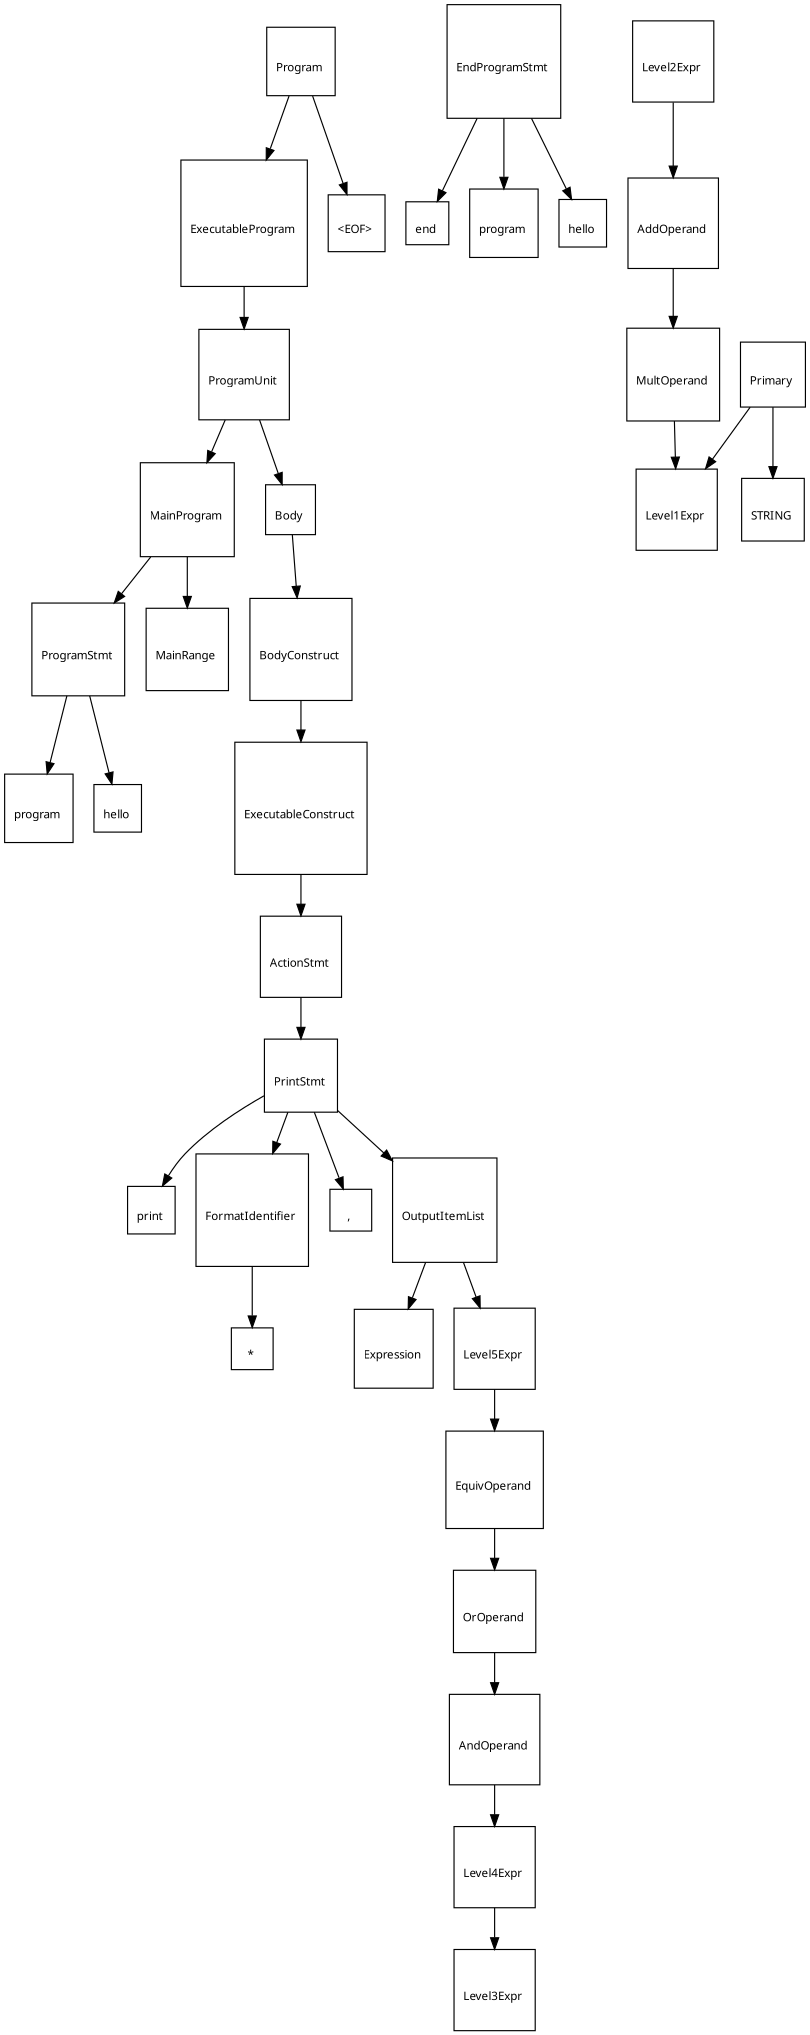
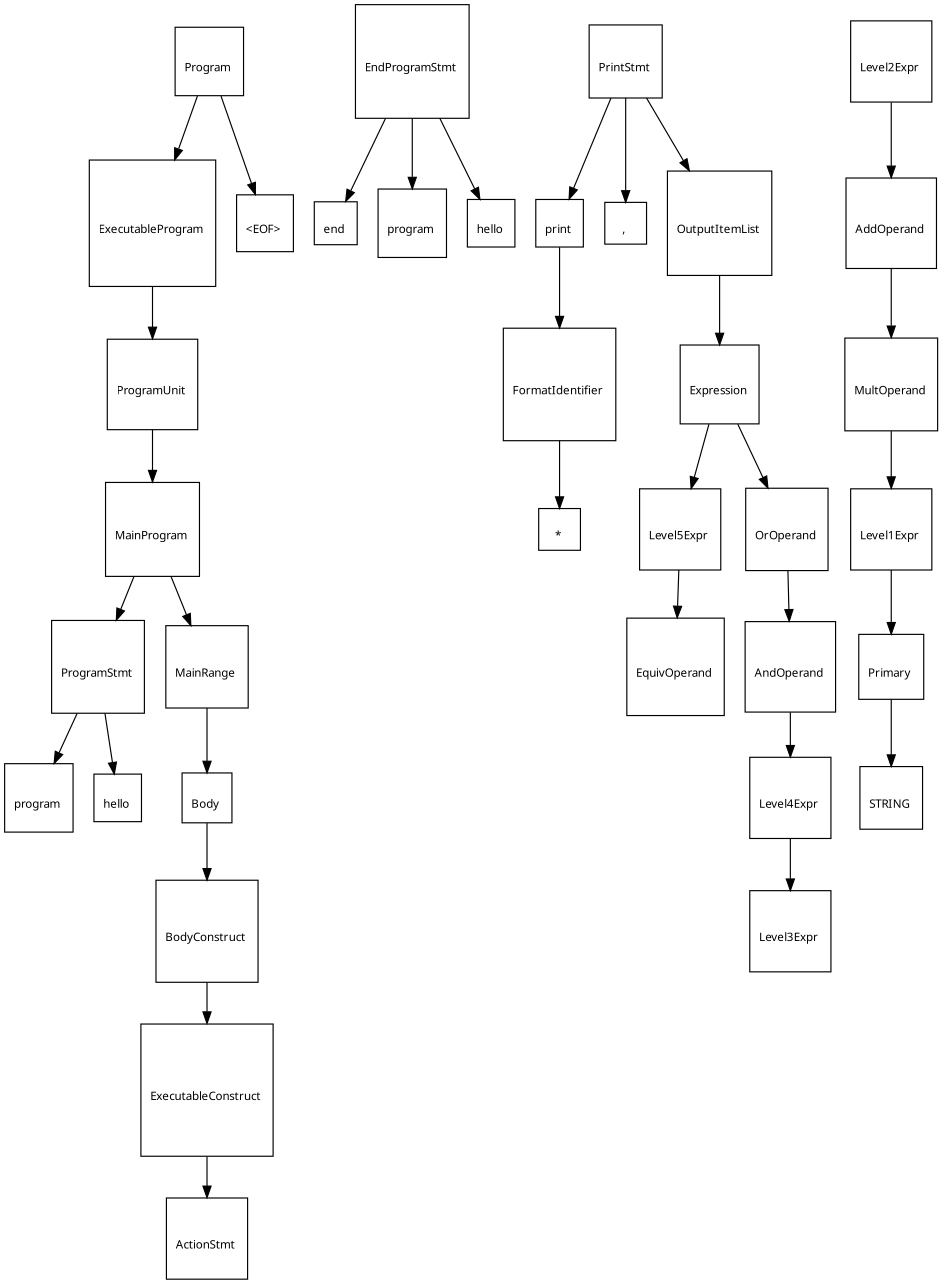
(731, 433) -> (891, 596)
(269, 447) -> (207, 735)
(301, 1012) -> none
(282, 1127) -> (560, 282)
(470, 1280) -> (702, 451)
(495, 1544) -> (750, 451)
